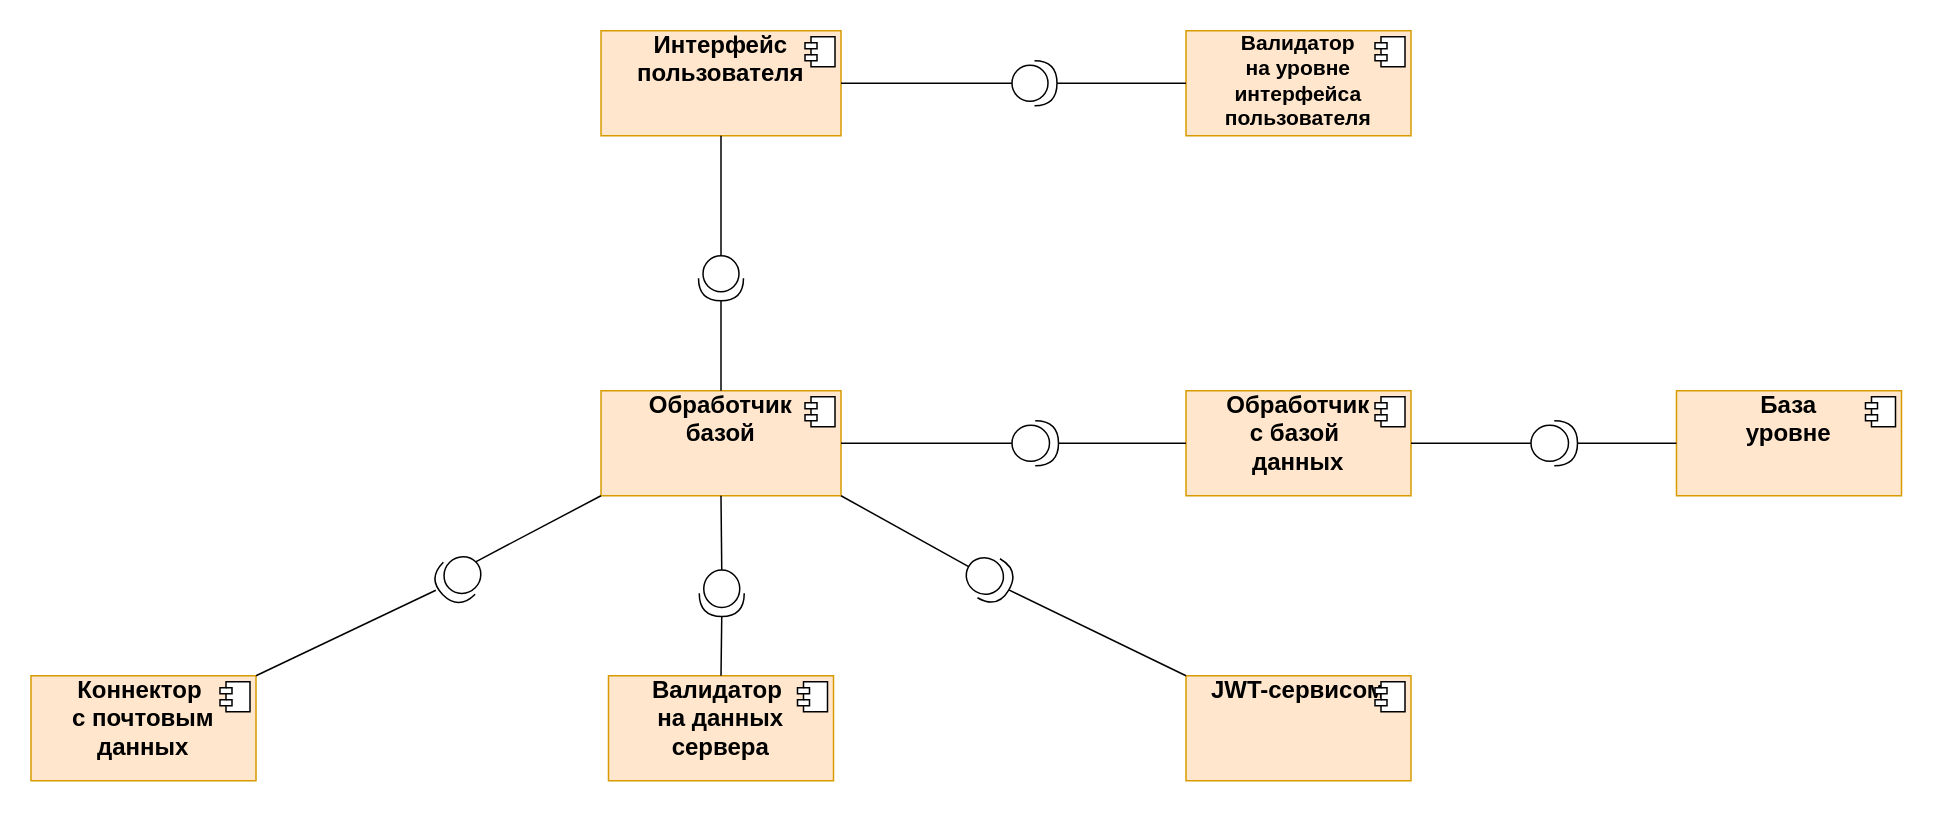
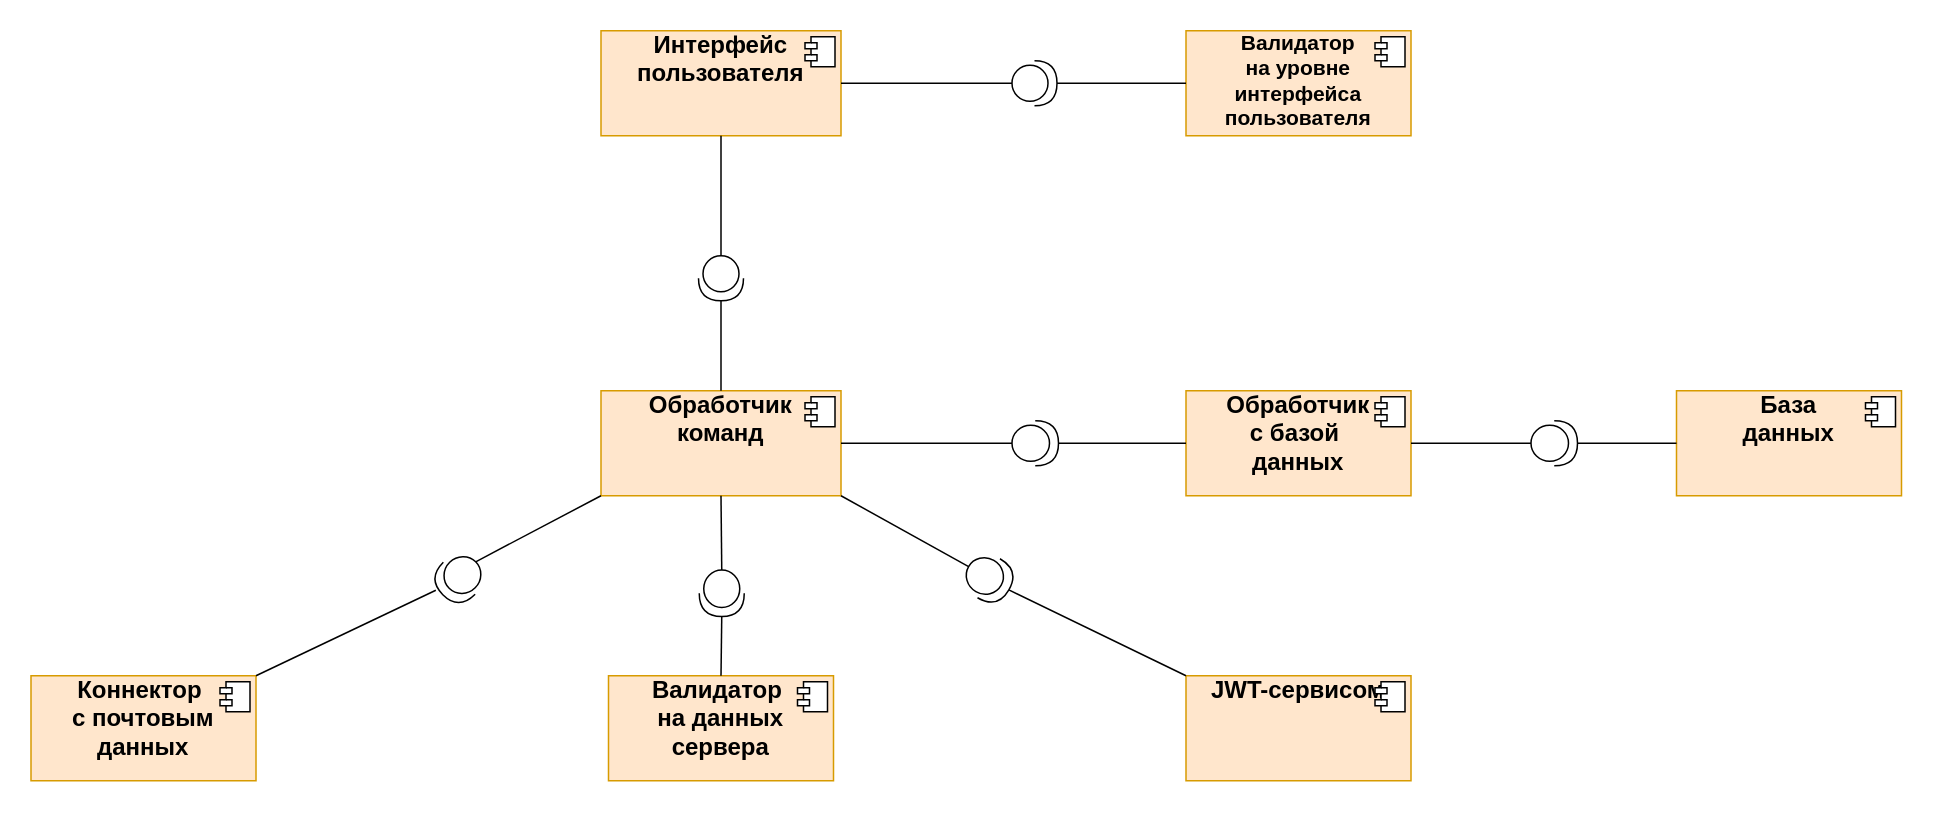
(721, 391) -> (721, 391)
(1789, 391) -> (1789, 391)
